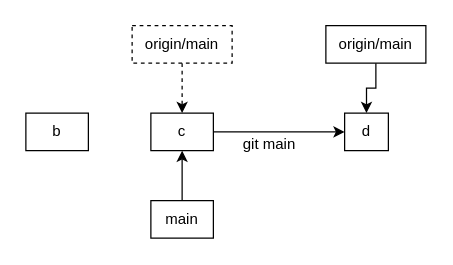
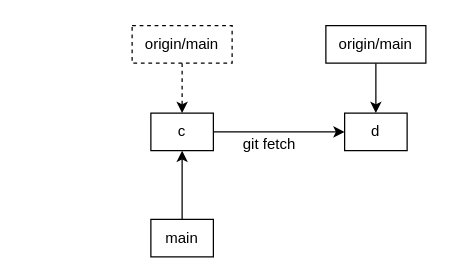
(57, 132) -> none
(366, 132) -> (376, 132)
(269, 144) -> (269, 144)
(182, 219) -> (182, 238)
